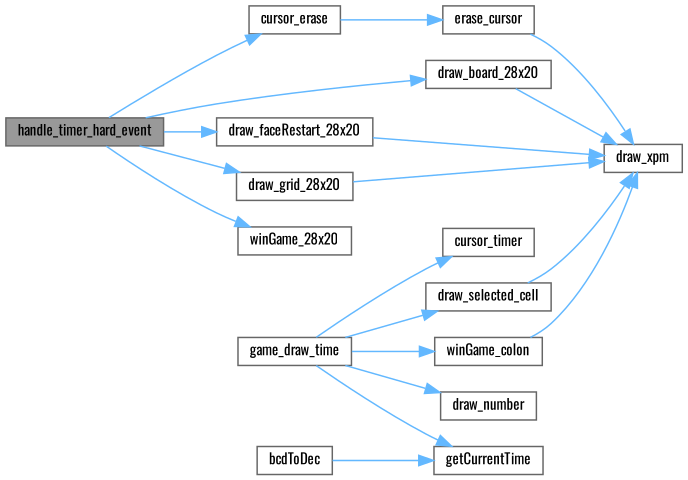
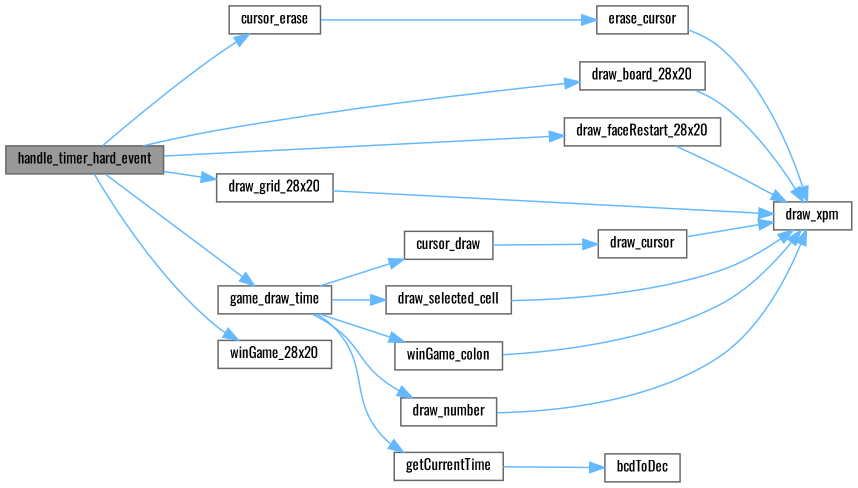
none -> (174, 226)
(489, 242) -> (449, 245)
none -> (642, 244)
none -> (679, 378)
(376, 461) -> (546, 467)
